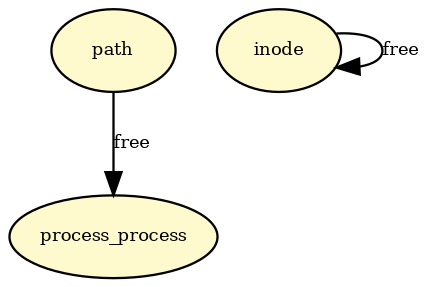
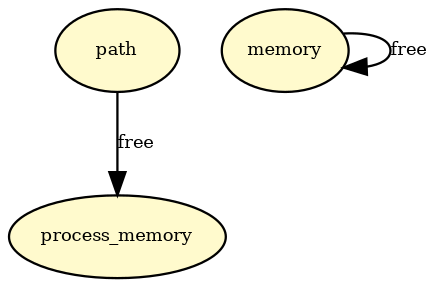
(279, 51) -> (285, 51)
(114, 237) -> (117, 237)
